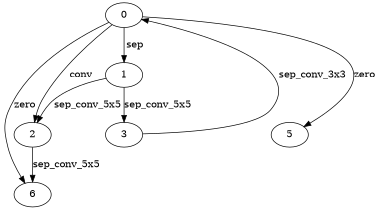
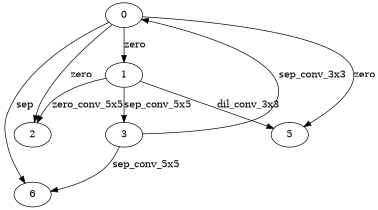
(135, 45) -> (135, 45)
(81, 75) -> (81, 75)
none -> (204, 104)
(25, 105) -> (25, 105)
(88, 105) -> (88, 105)
(33, 161) -> (94, 176)
